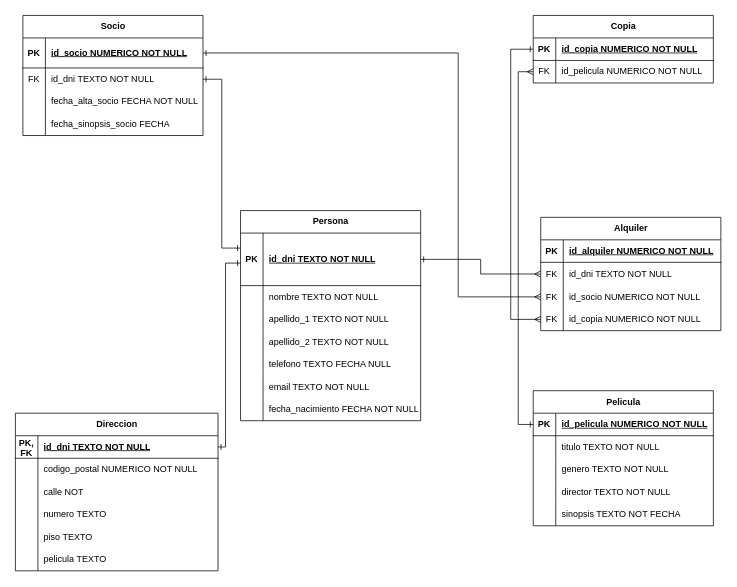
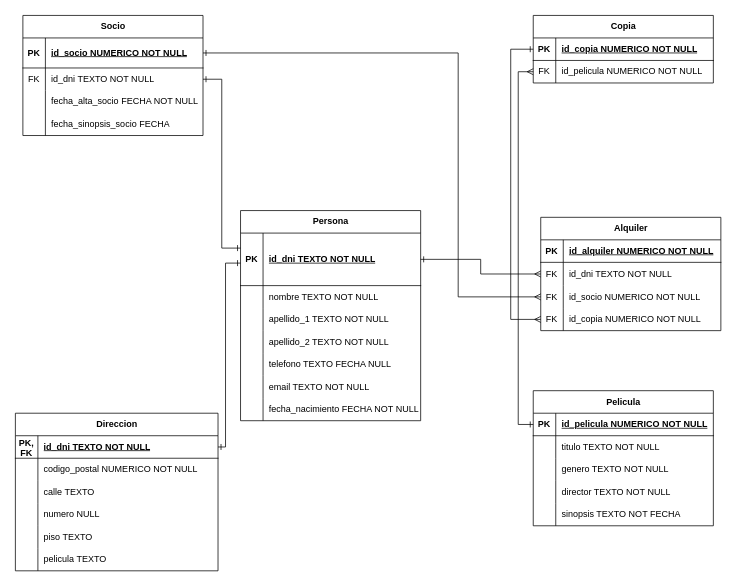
(63, 492) -> (68, 492)
(73, 514) -> (70, 514)
